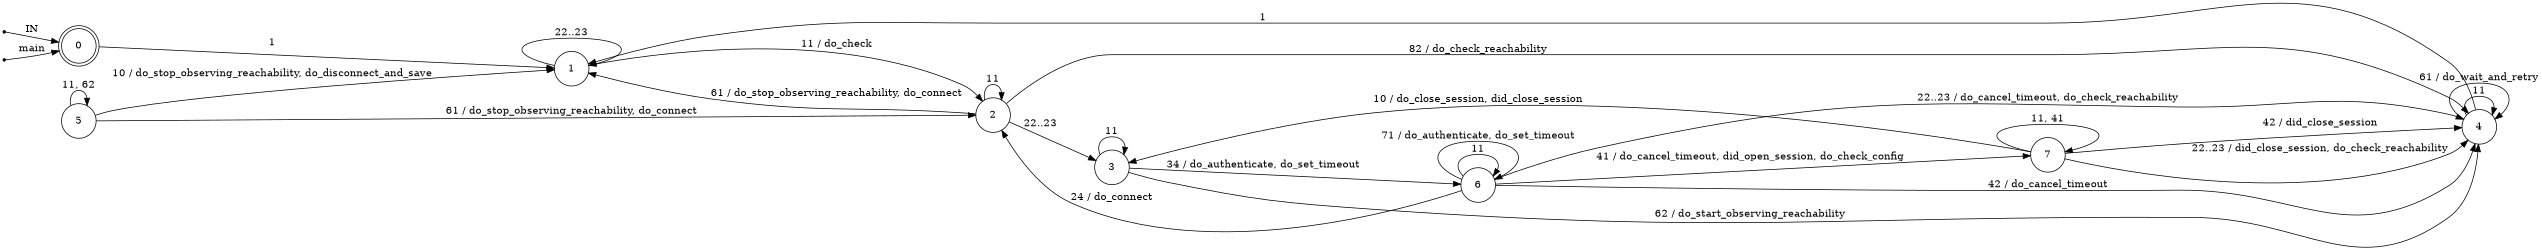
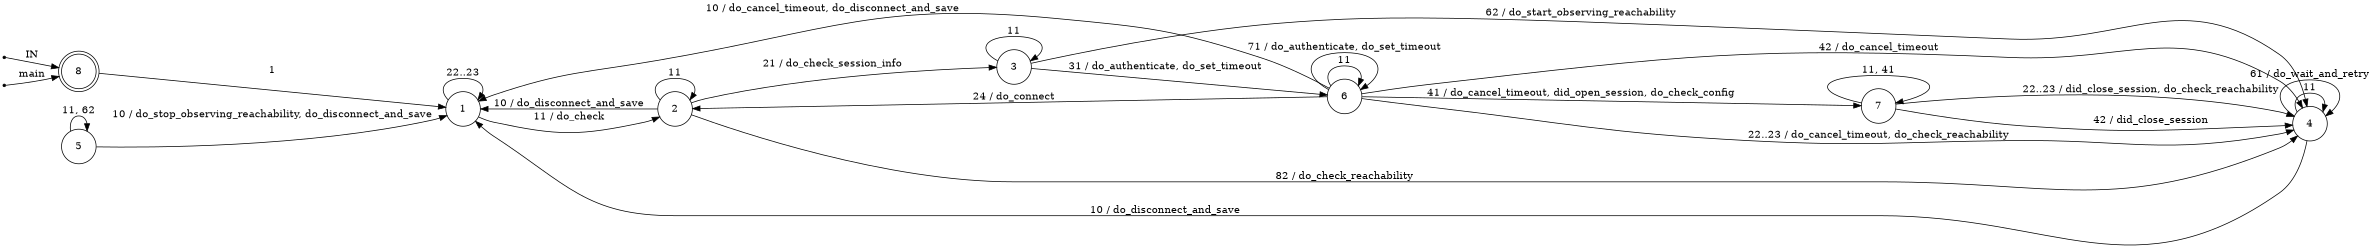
none -> (909, 16)
(1263, 18) -> (1165, 210)
(79, 46) -> (79, 71)
(837, 93) -> (569, 103)
(1582, 106) -> none
(532, 118) -> none
(1041, 124) -> (833, 64)
(1263, 165) -> (1165, 67)
